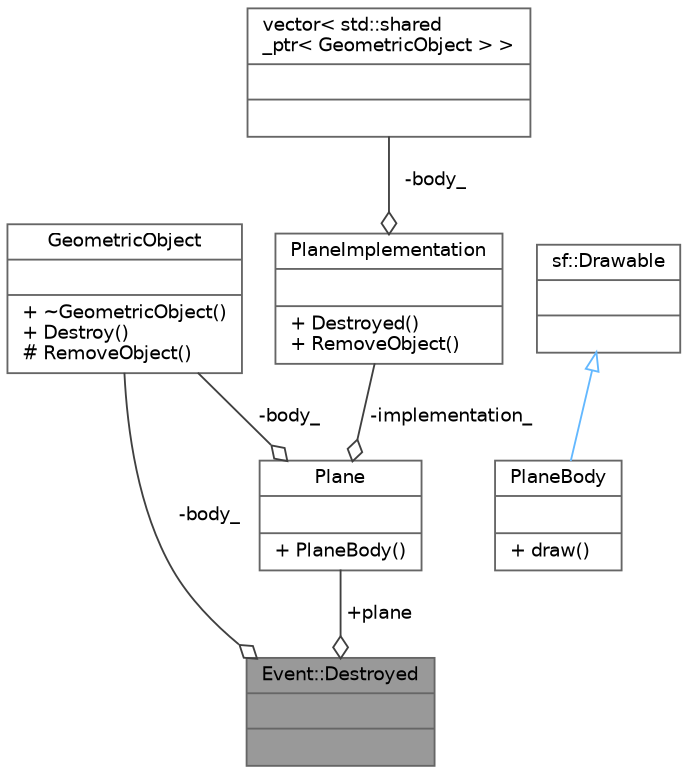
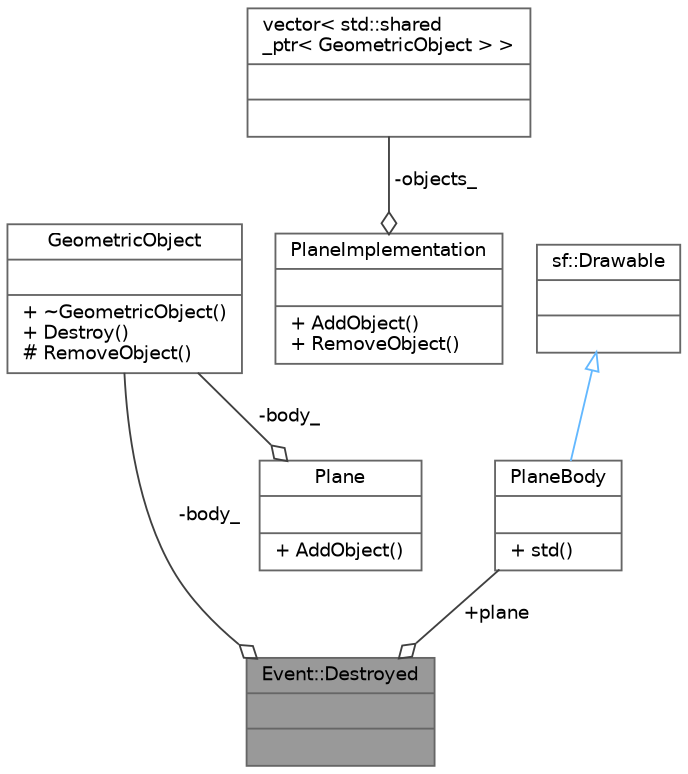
(434, 181) -> (434, 181)
(355, 324) -> (355, 324)
(366, 401) -> none
(341, 551) -> (340, 551)
(550, 551) -> (542, 551)
(341, 603) -> (458, 606)
